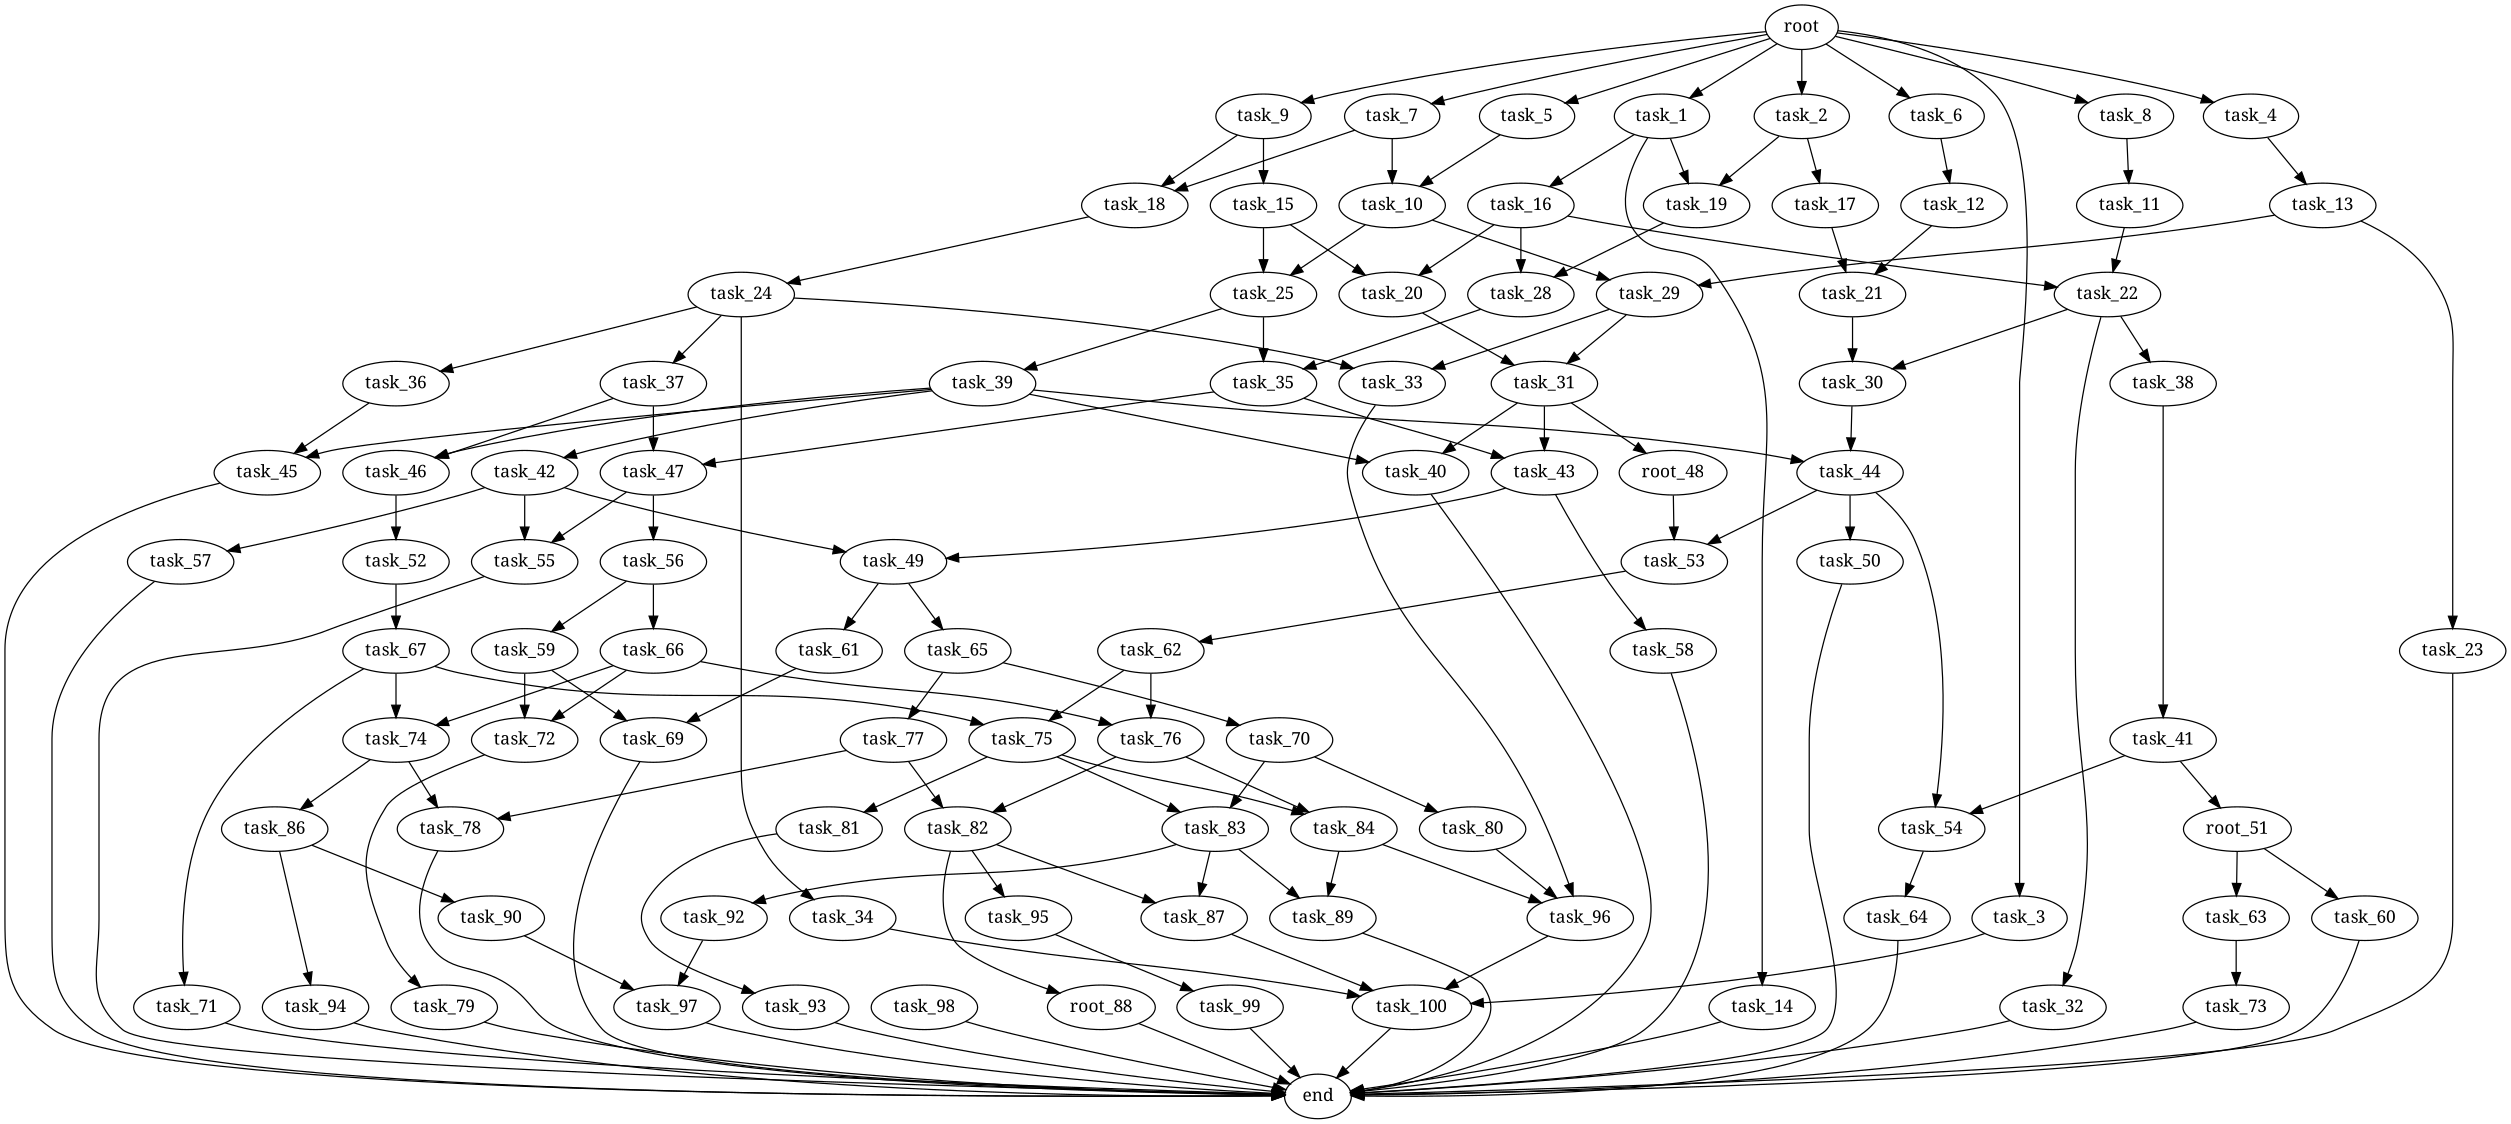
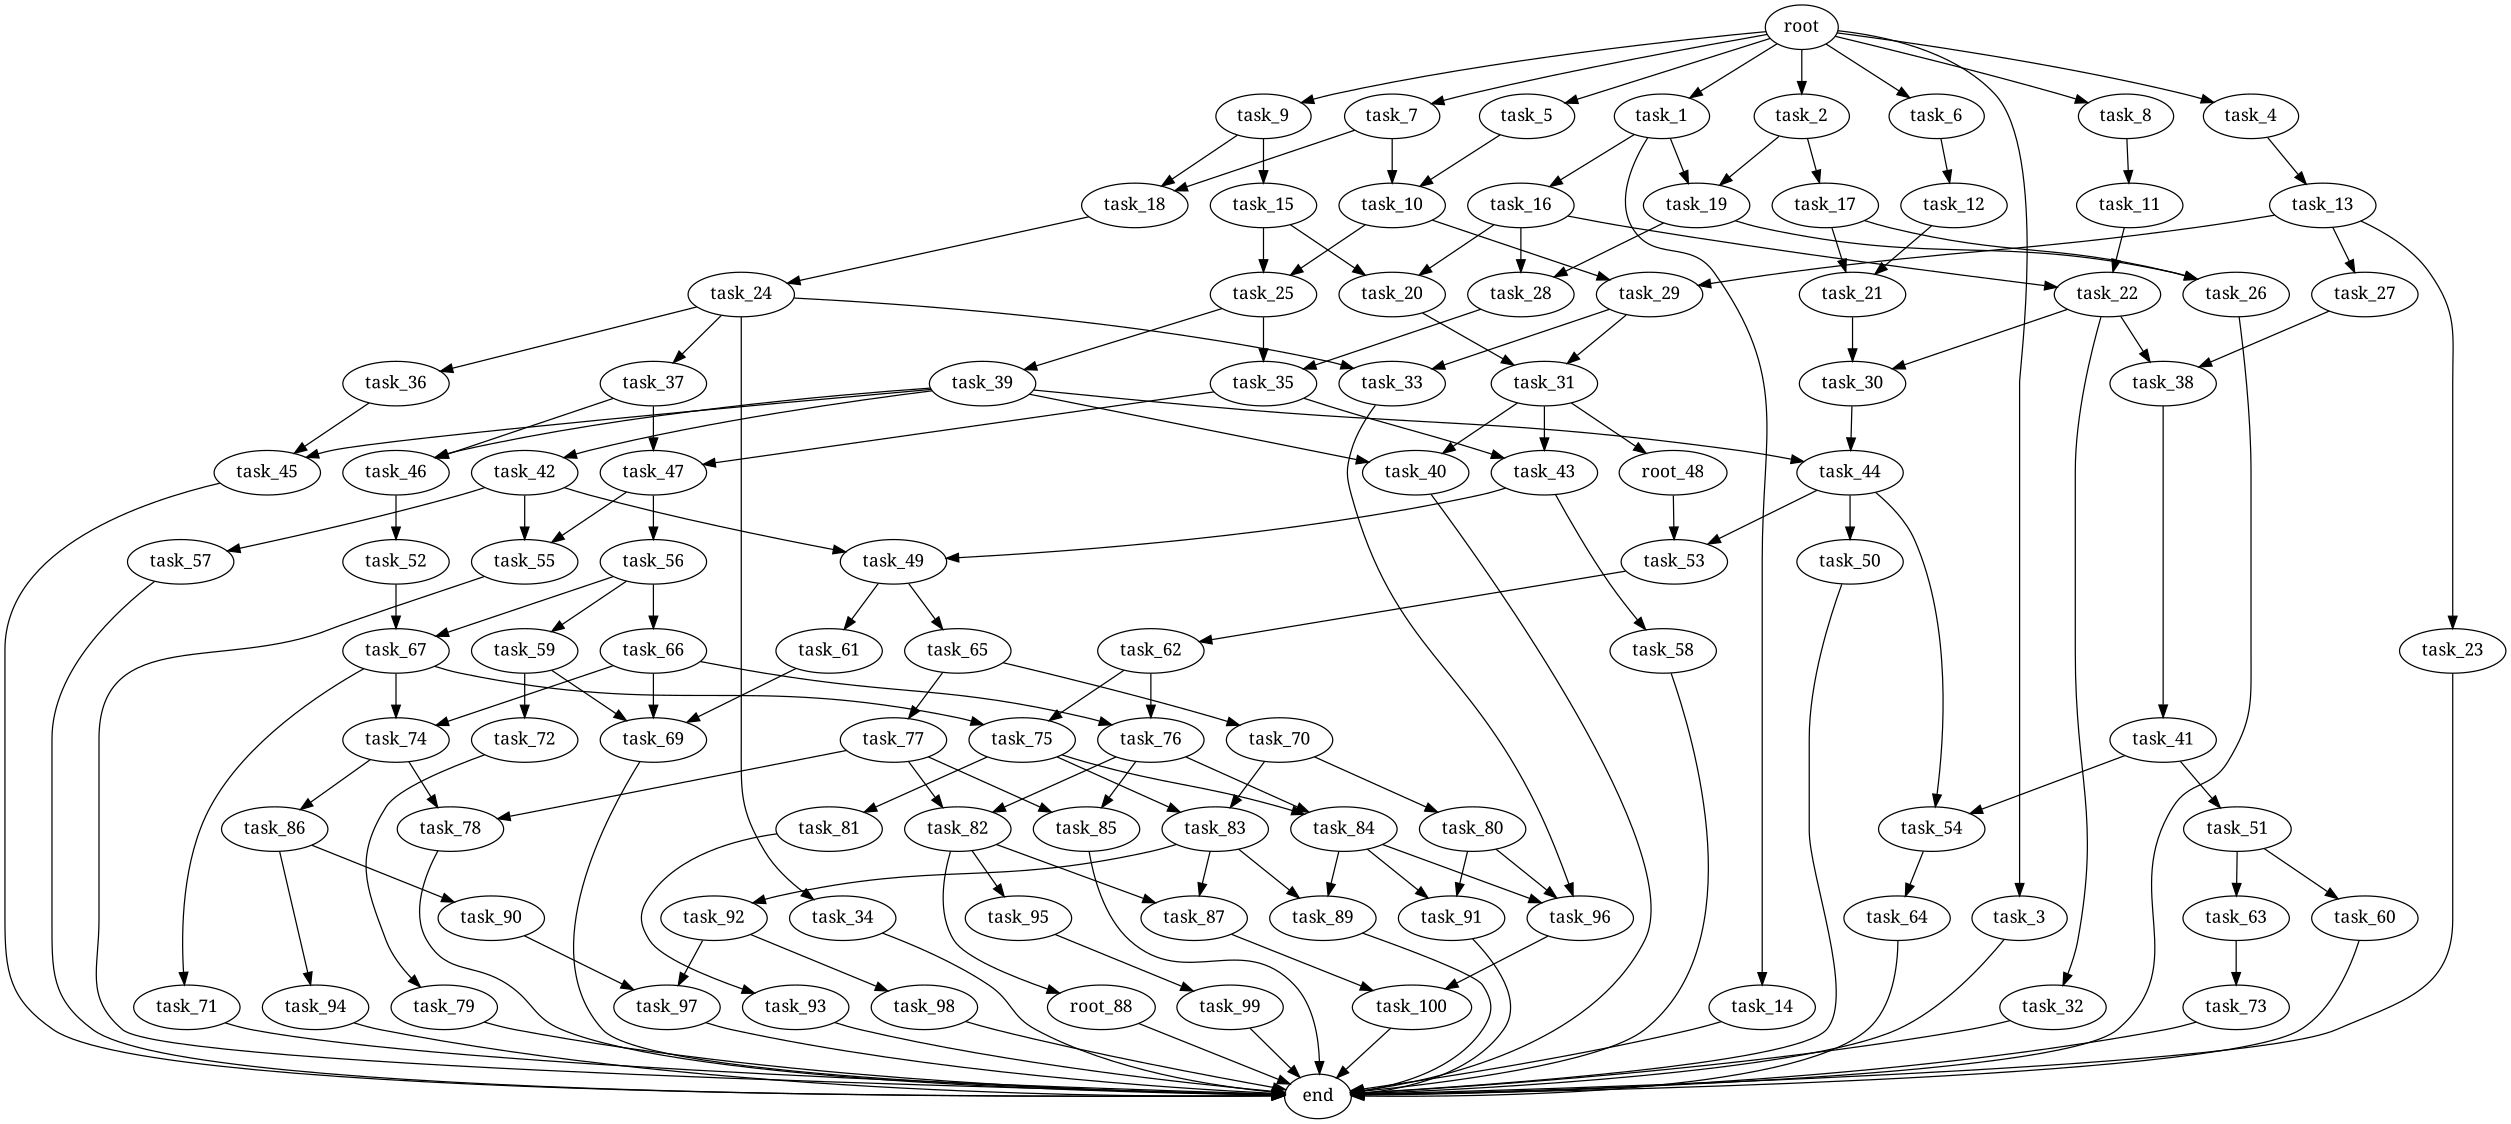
none -> (2236, 295)
none -> (2365, 295)
none -> (530, 604)
(605, 684) -> (653, 687)
none -> (1087, 829)
(2237, 829) -> (2237, 829)
none -> (1452, 918)
none -> (813, 960)
(1096, 960) -> (1044, 1034)
(1736, 980) -> (1703, 1069)
